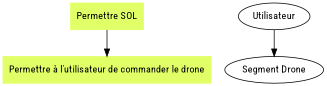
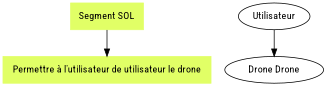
(107, 16) -> (107, 16)
(107, 70) -> (107, 70)
(274, 70) -> (274, 70)
